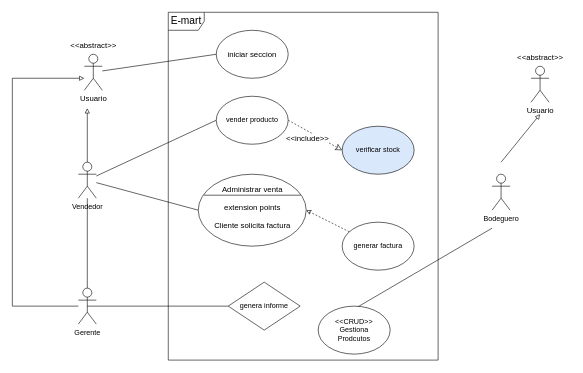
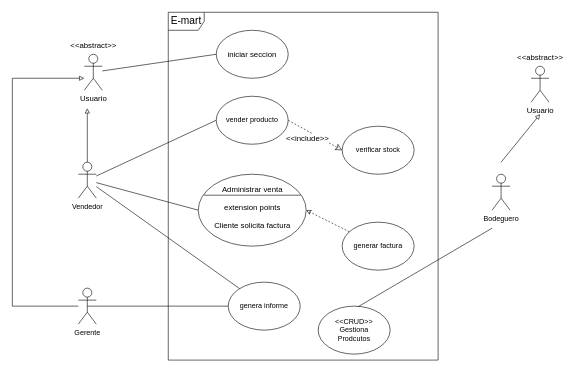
(378, 150) -> (378, 150)
(87, 243) -> (168, 238)
(264, 306) -> (264, 306)
